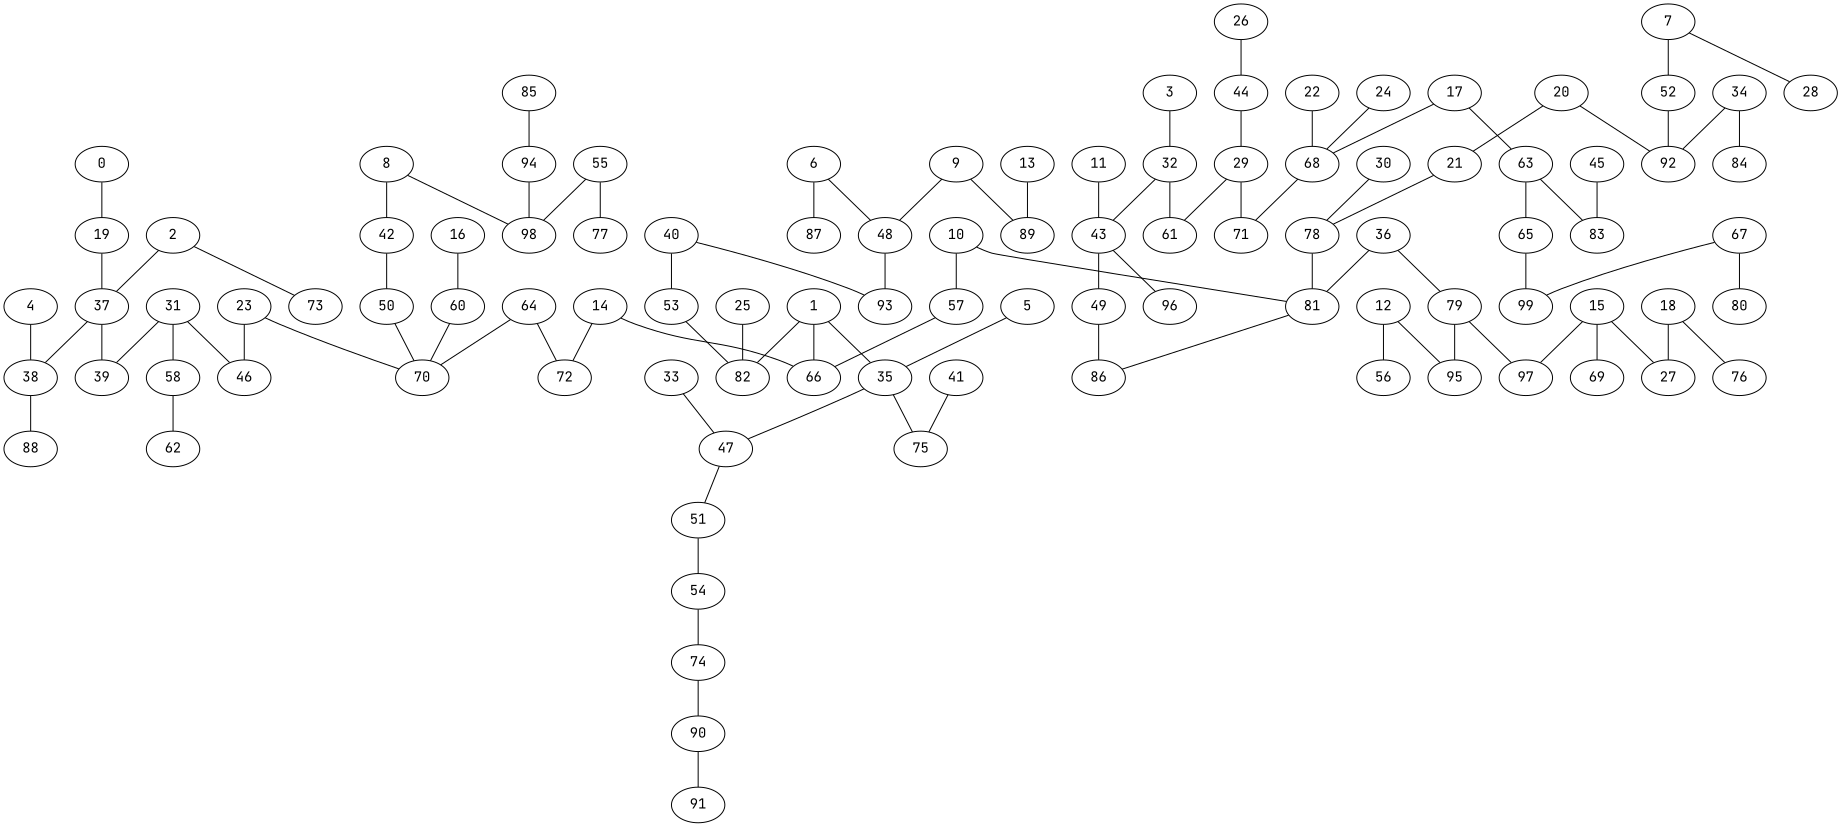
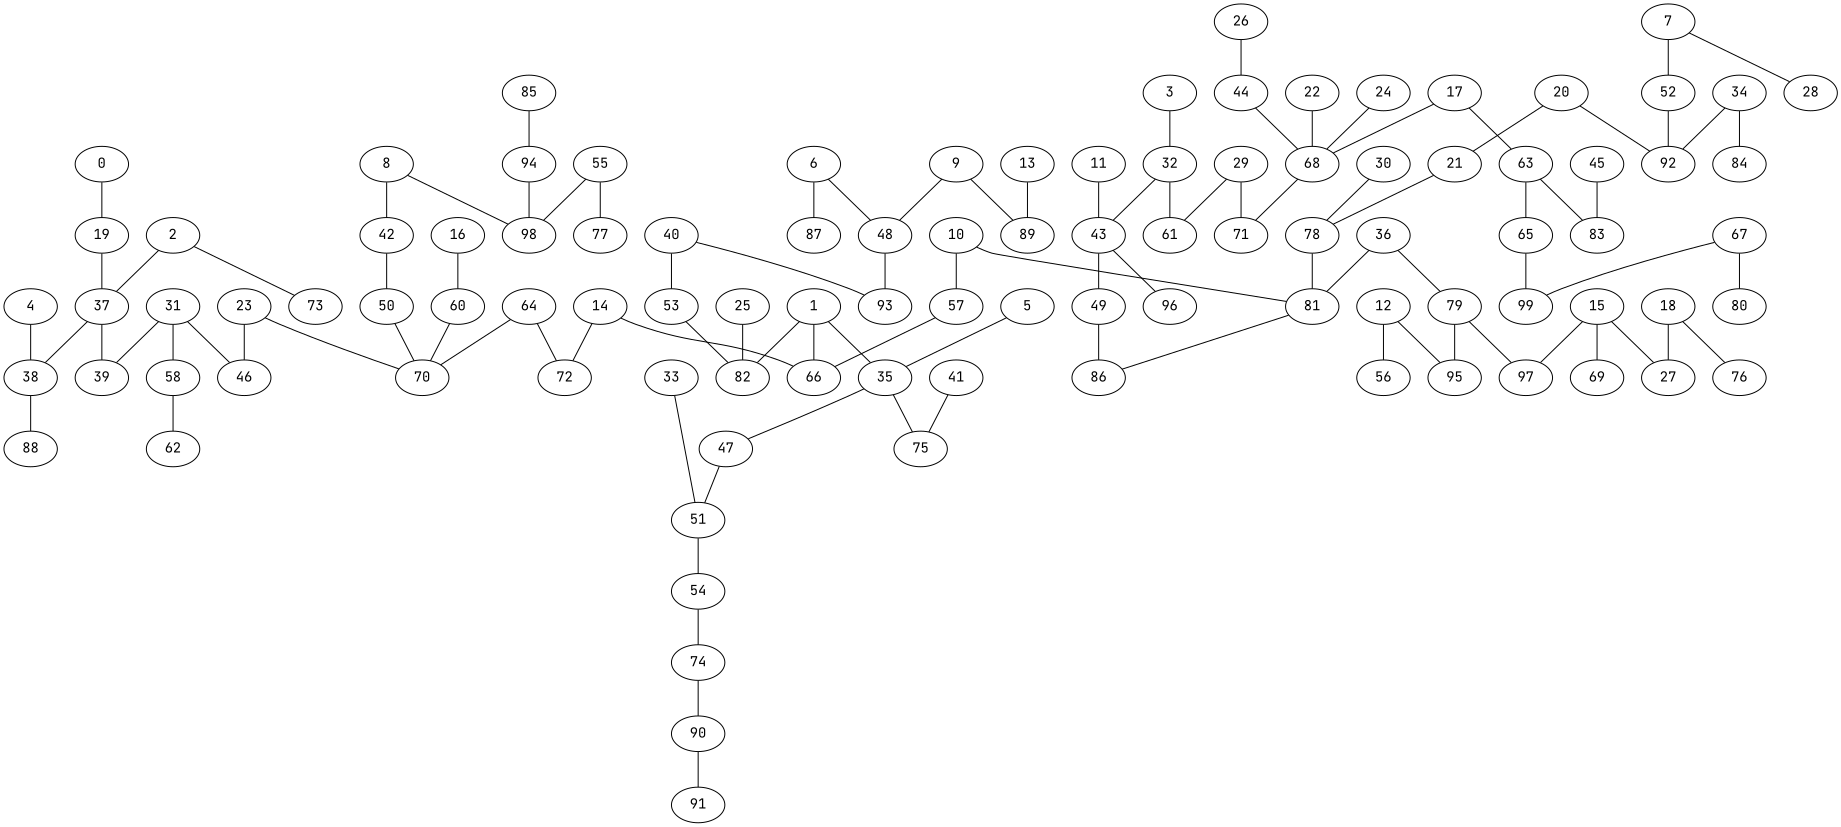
(1241, 129) -> (1277, 128)
(699, 413) -> (685, 449)
